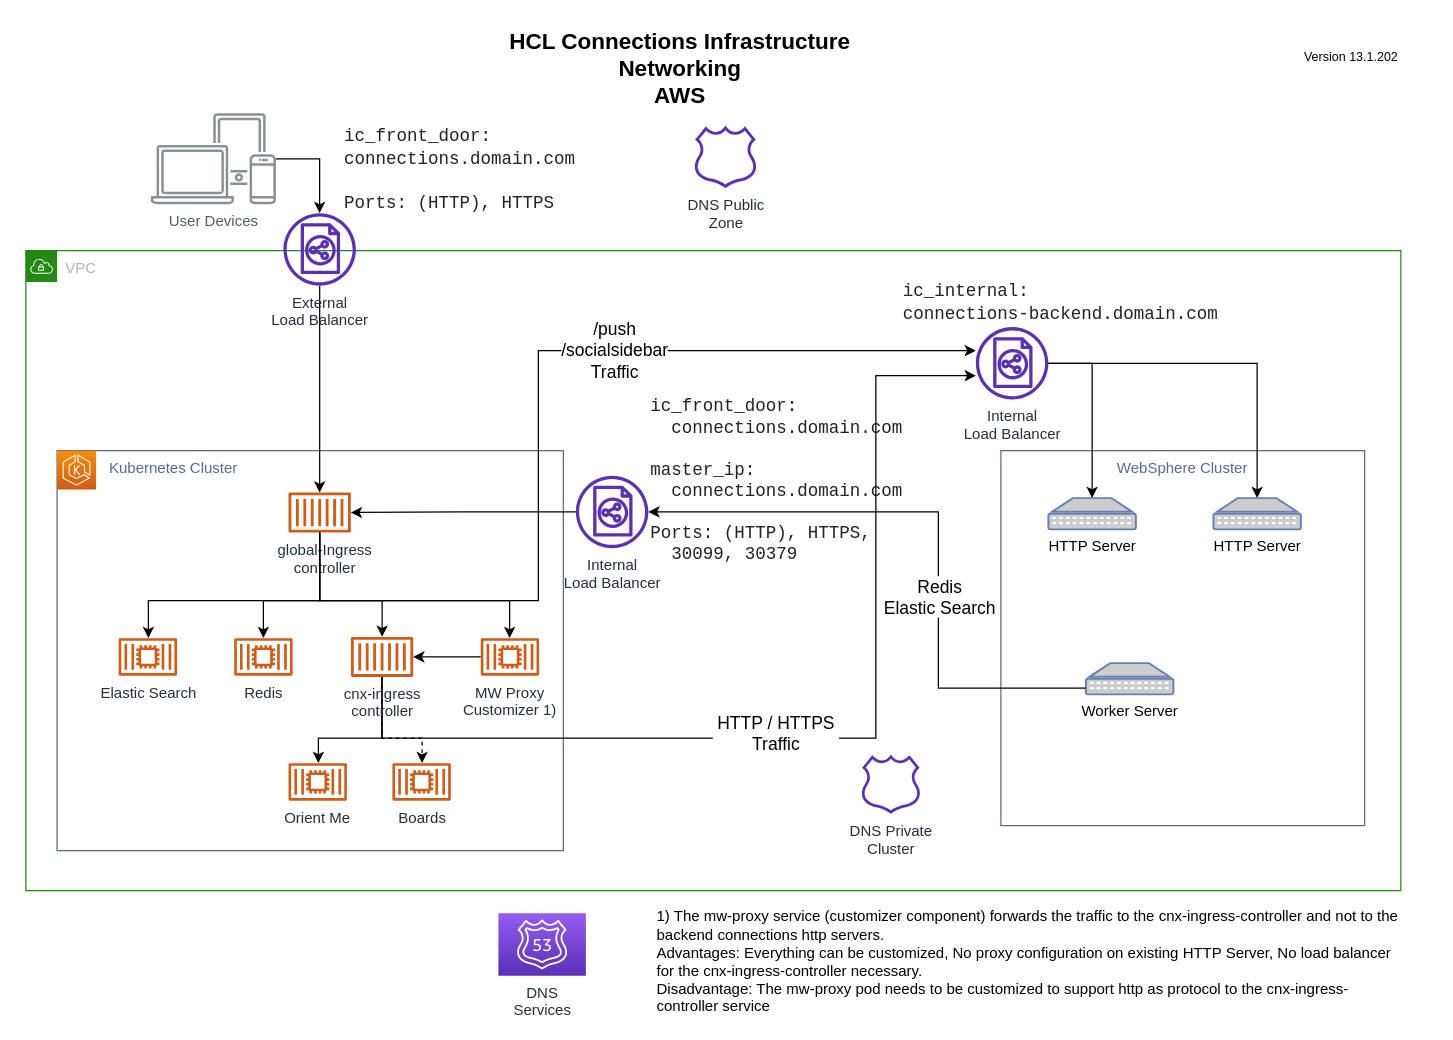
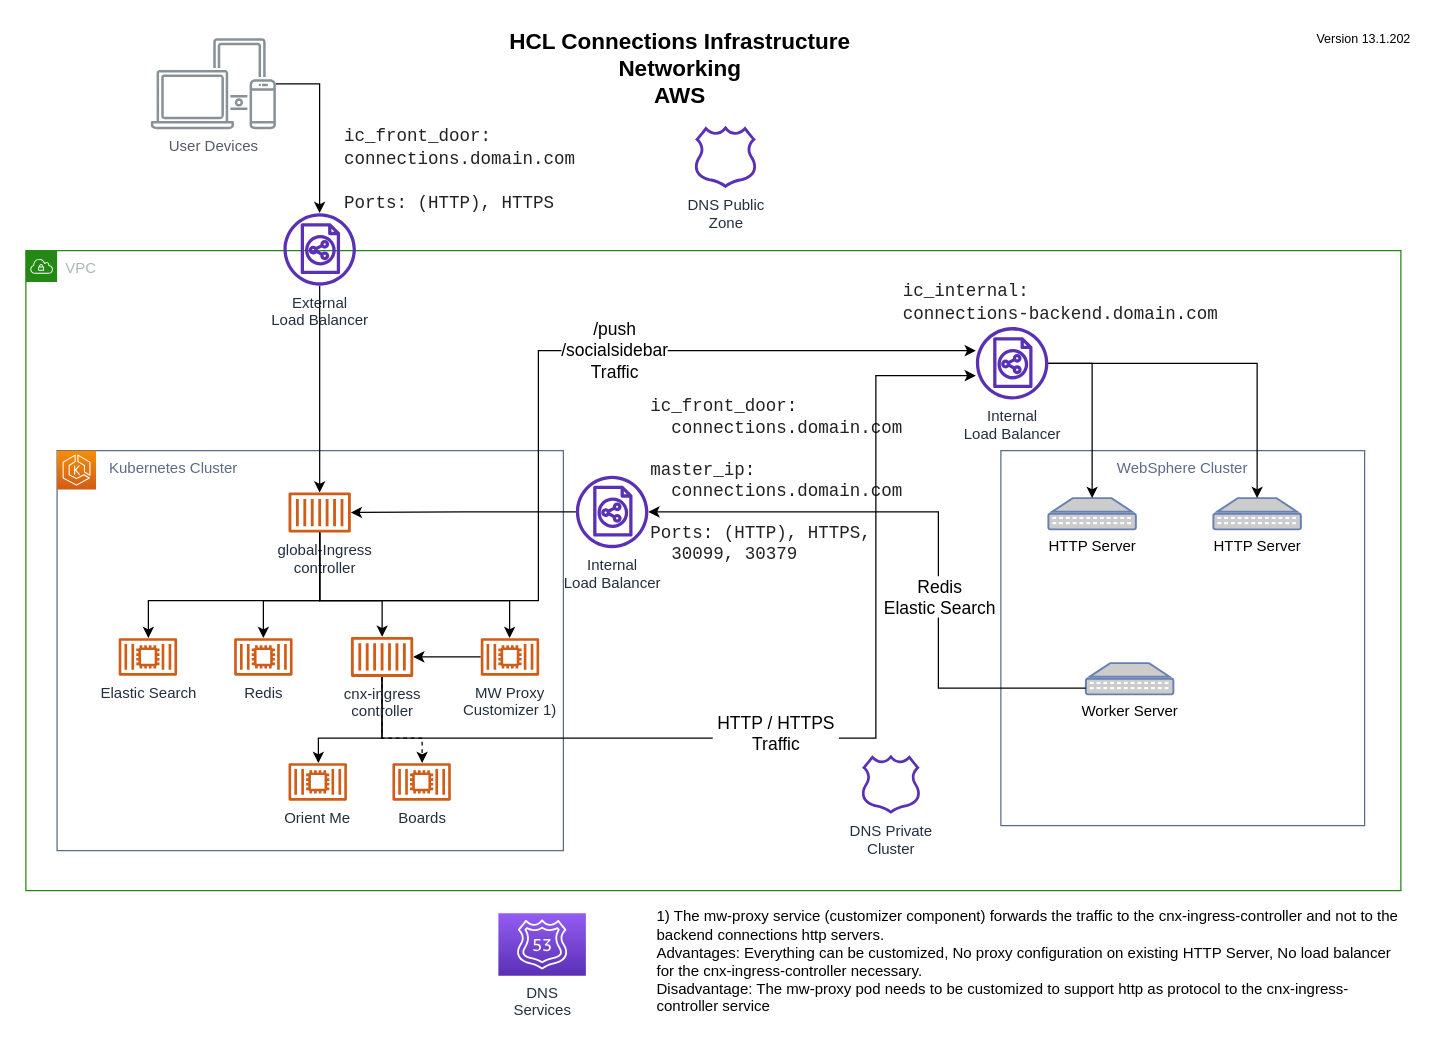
(1351, 57) -> (1363, 38)
(213, 159) -> (213, 84)
